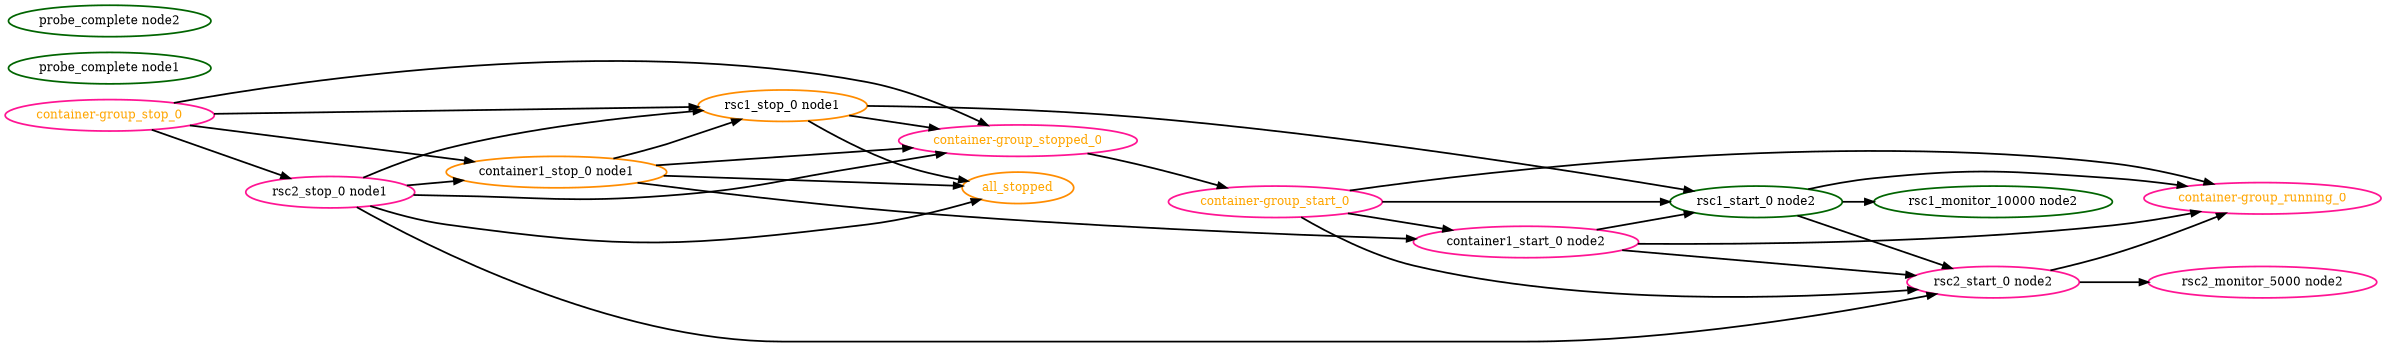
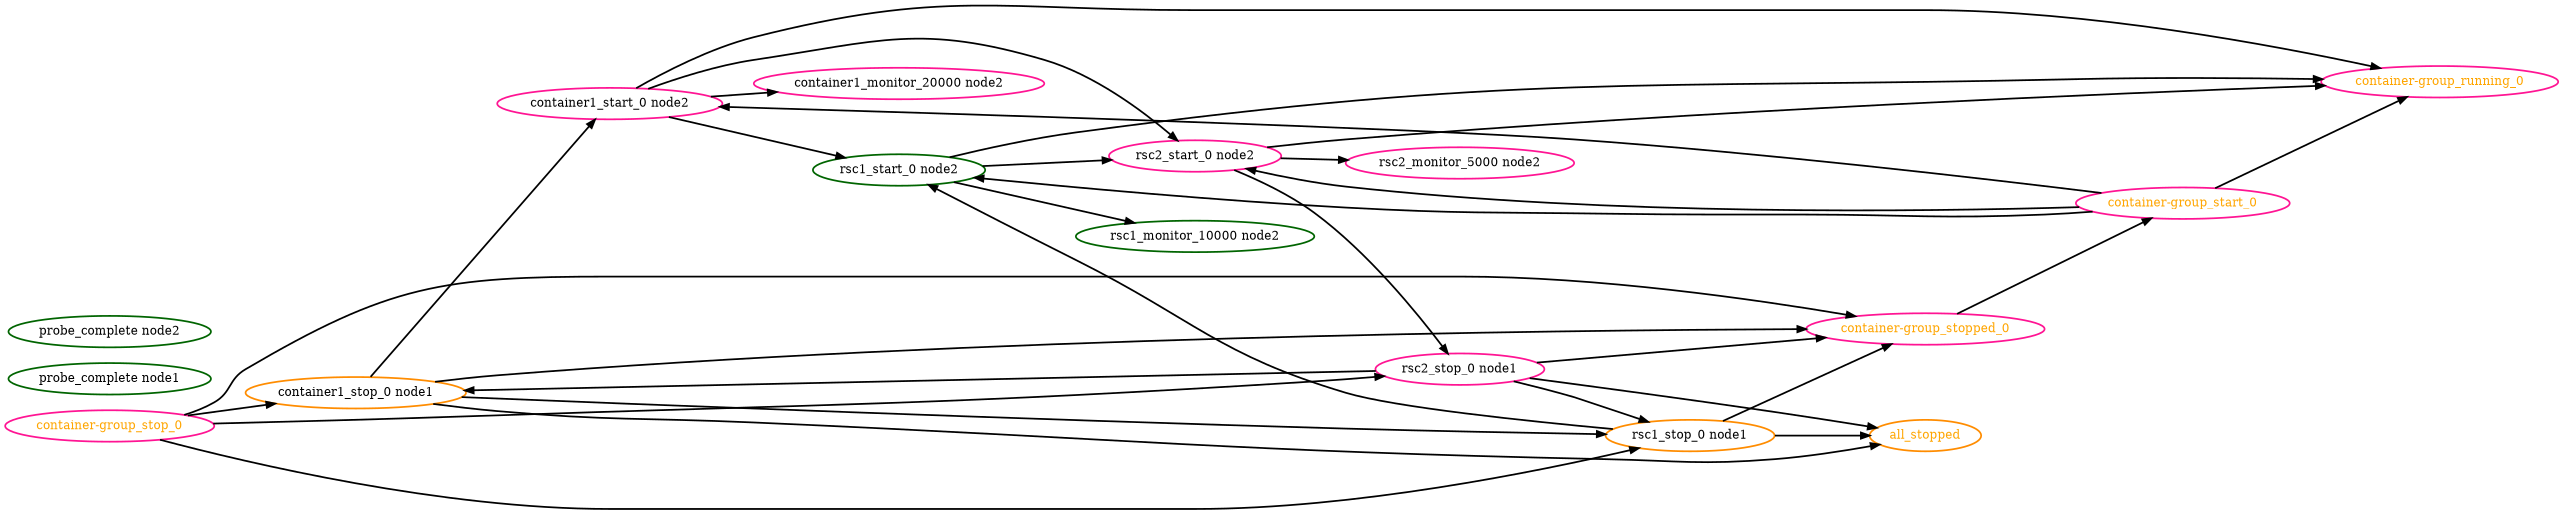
none -> (899, 84)
(1131, 342) -> (1351, 243)
